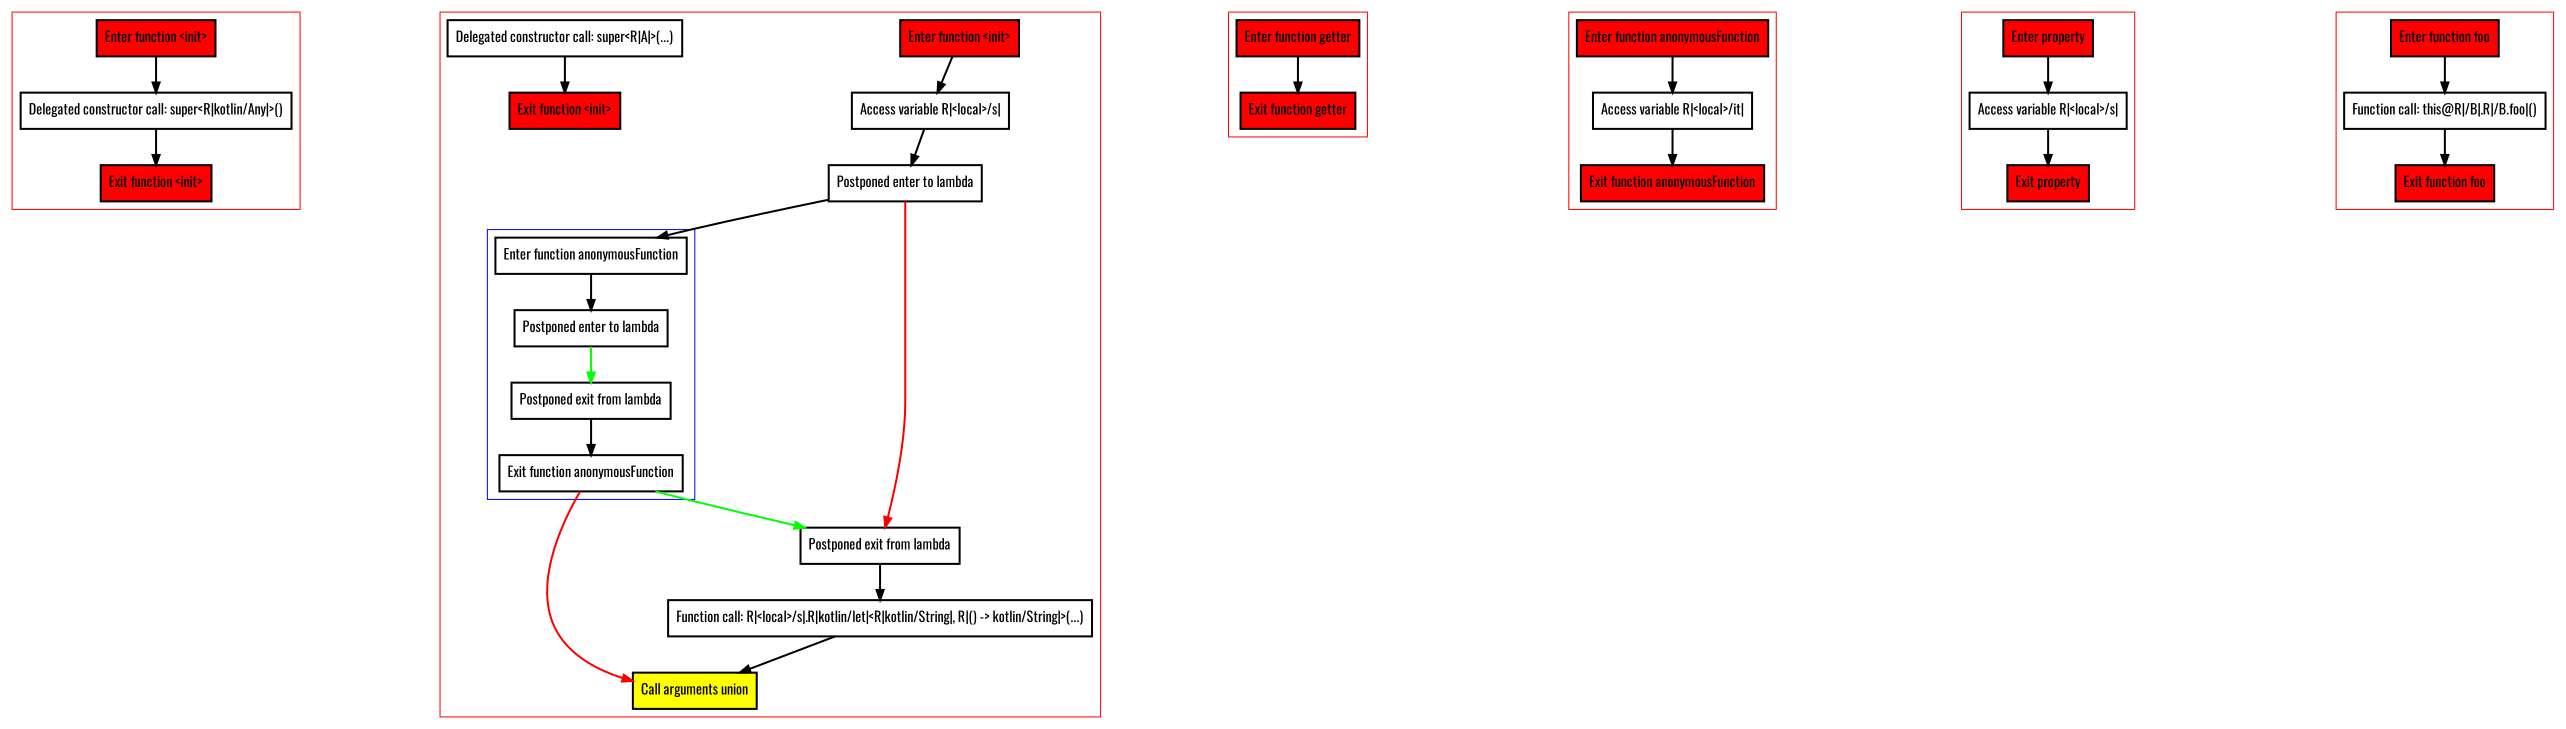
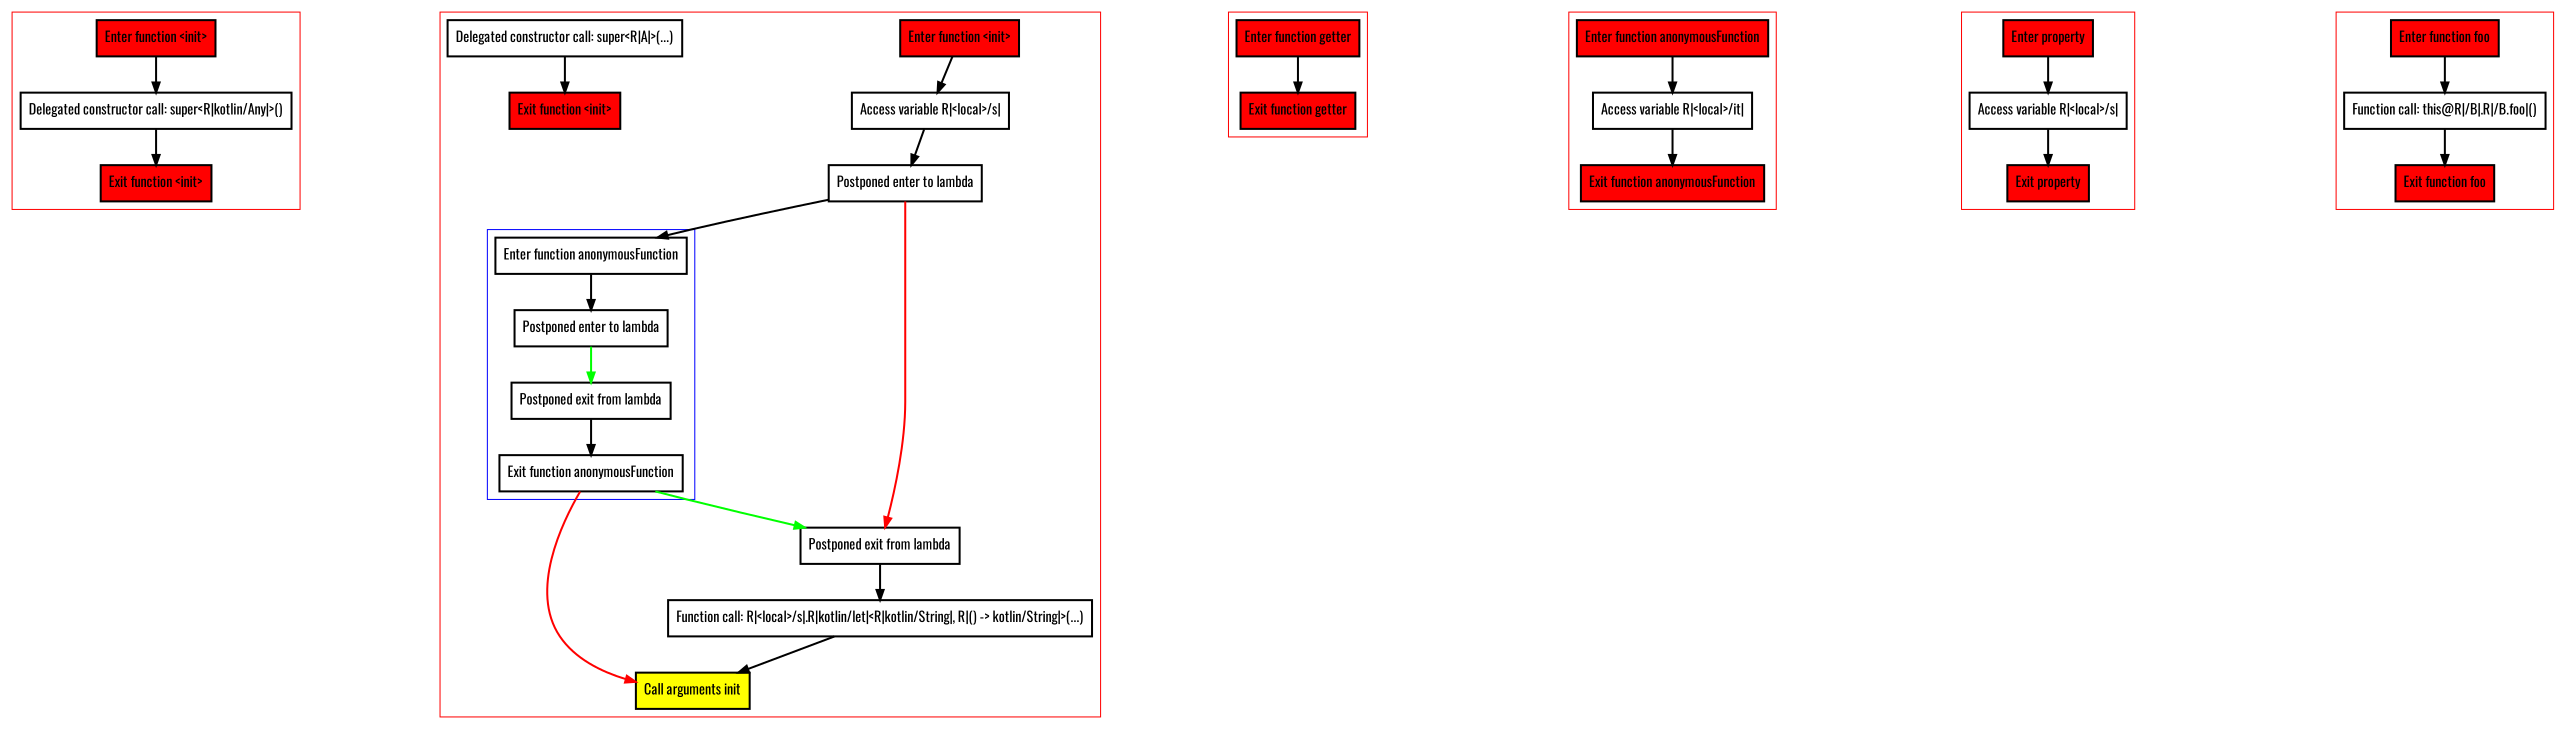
(695, 691) -> (693, 691)
